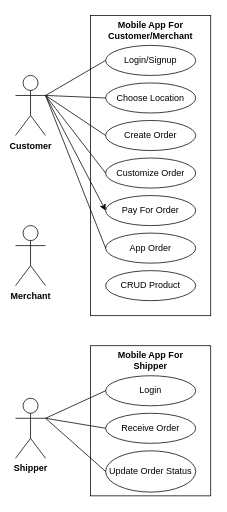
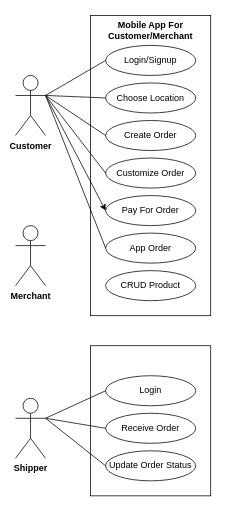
(150, 360) -> none
(150, 471) -> (150, 465)
